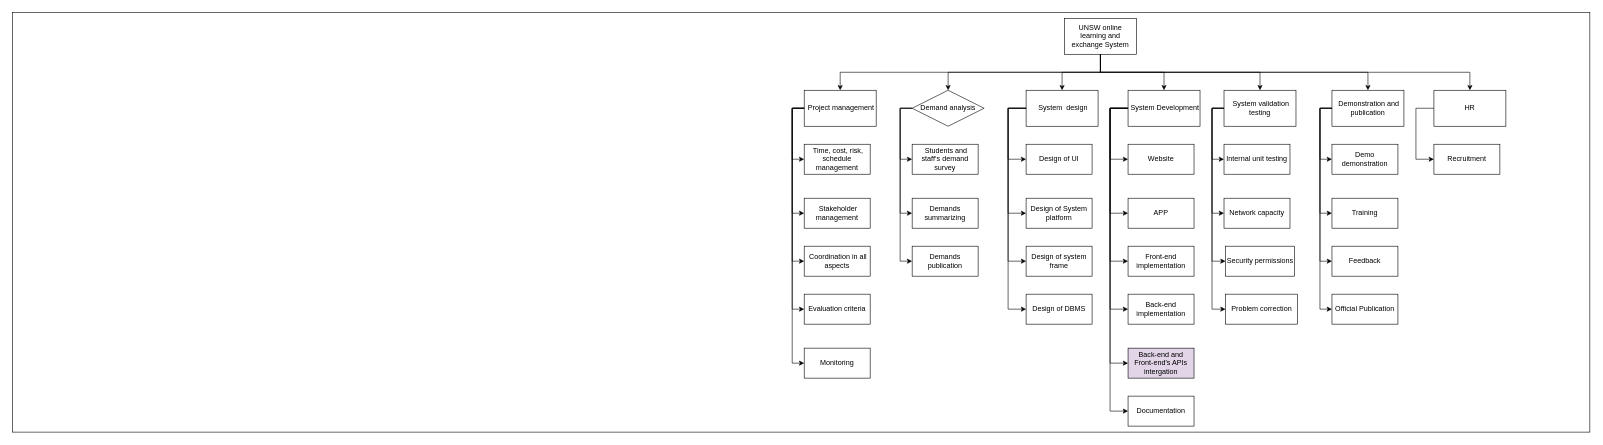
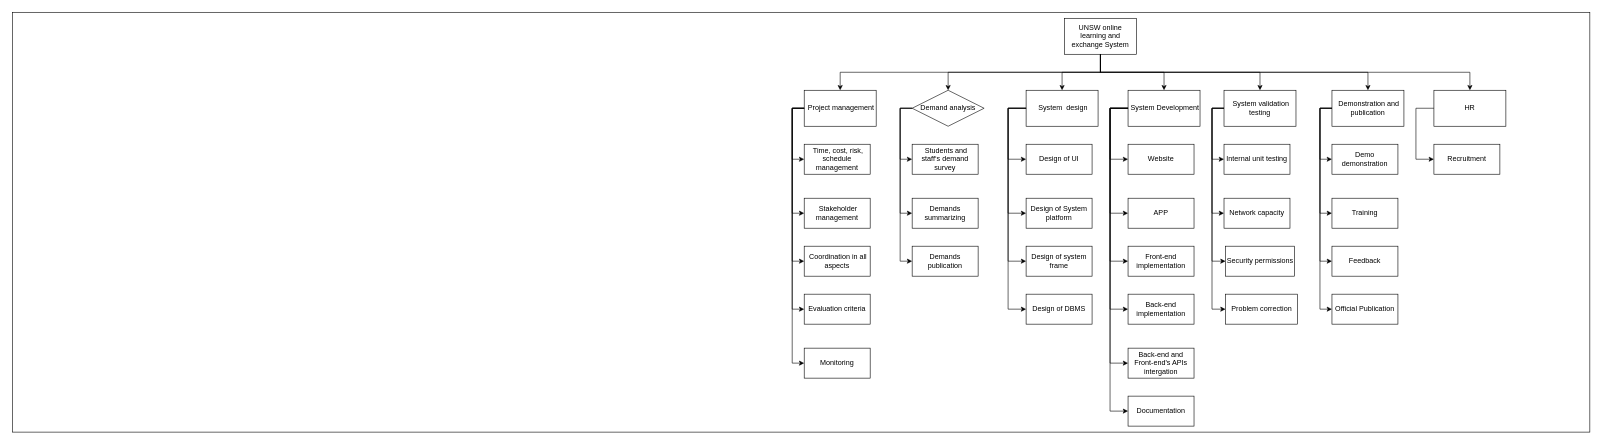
(1161, 363) -> (1161, 363)
